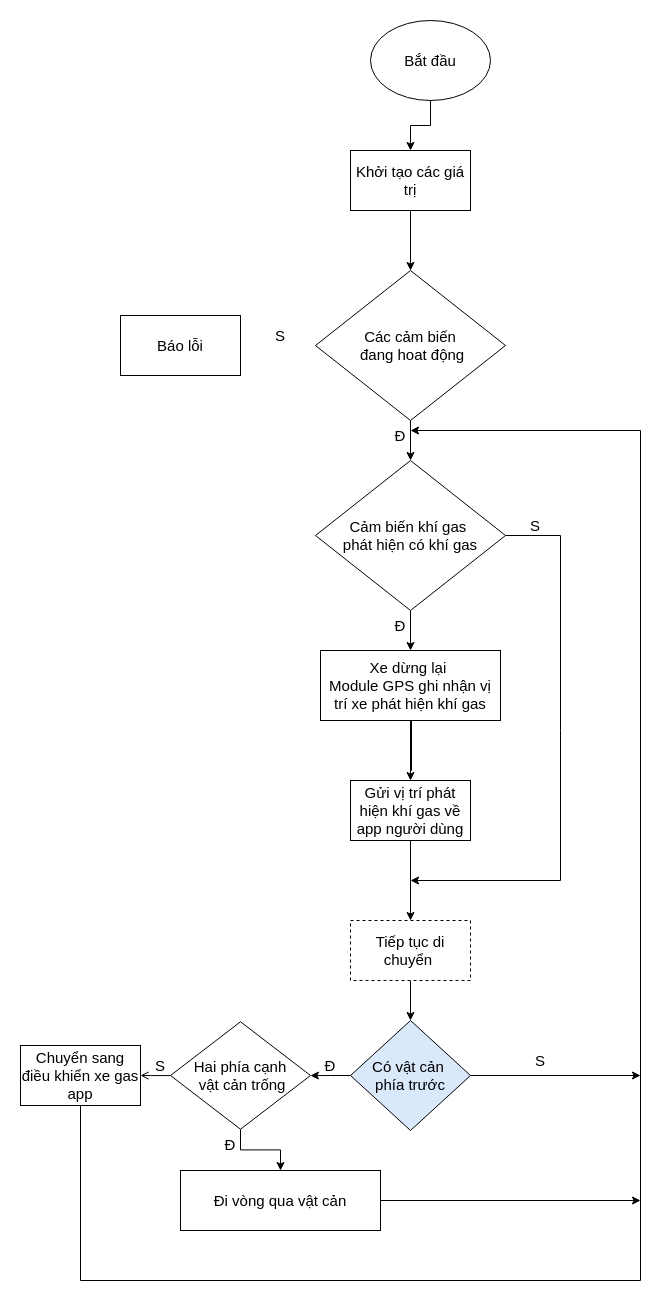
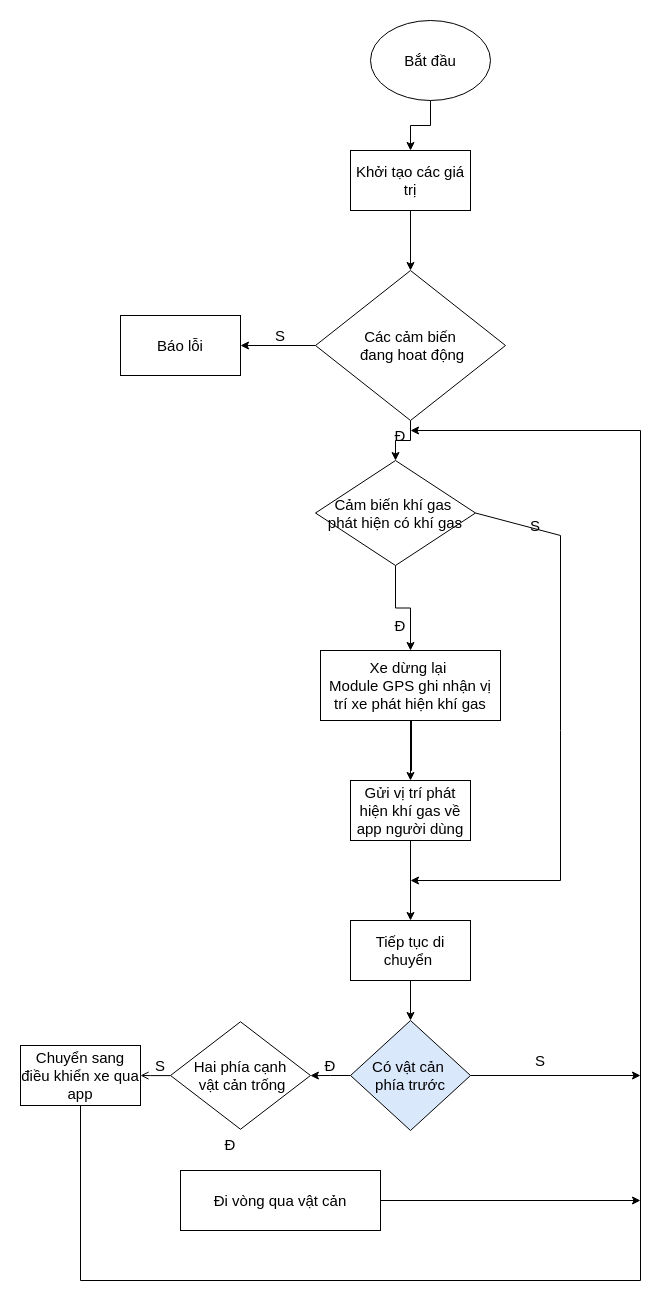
none -> (281, 346)
(411, 536) -> (396, 513)
(411, 951) -> (411, 951)
(81, 1076) -> (81, 1076)
(258, 1150) -> none
